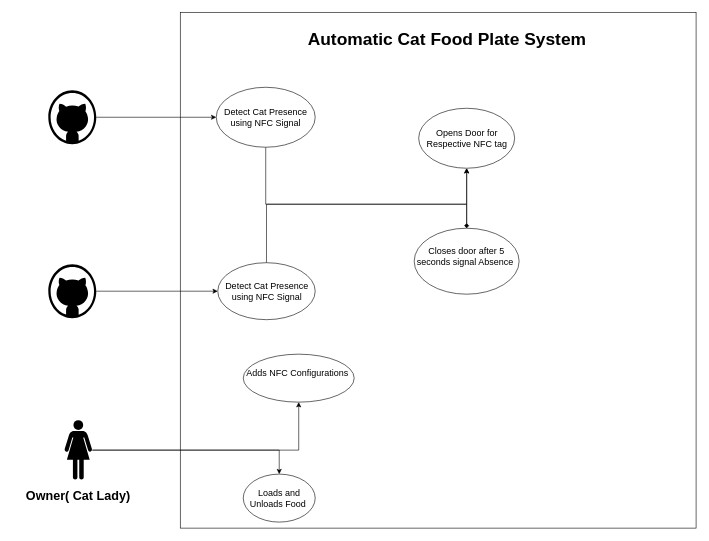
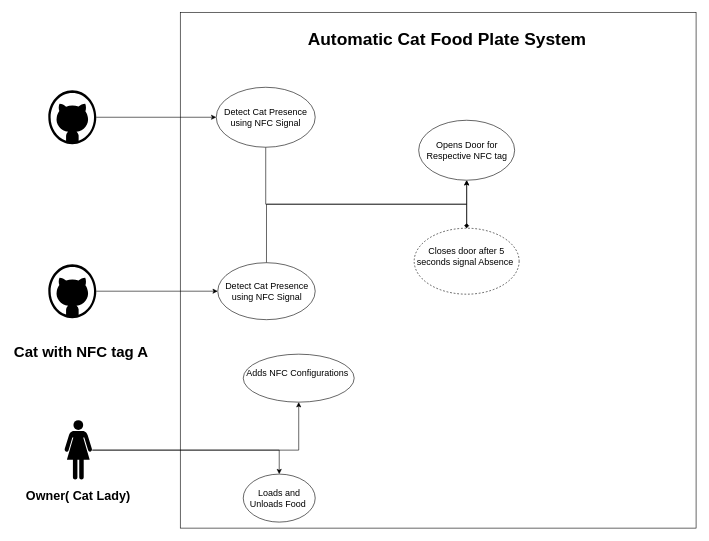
(467, 138) -> (467, 150)
(467, 261) -> (467, 261)
none -> (81, 351)
